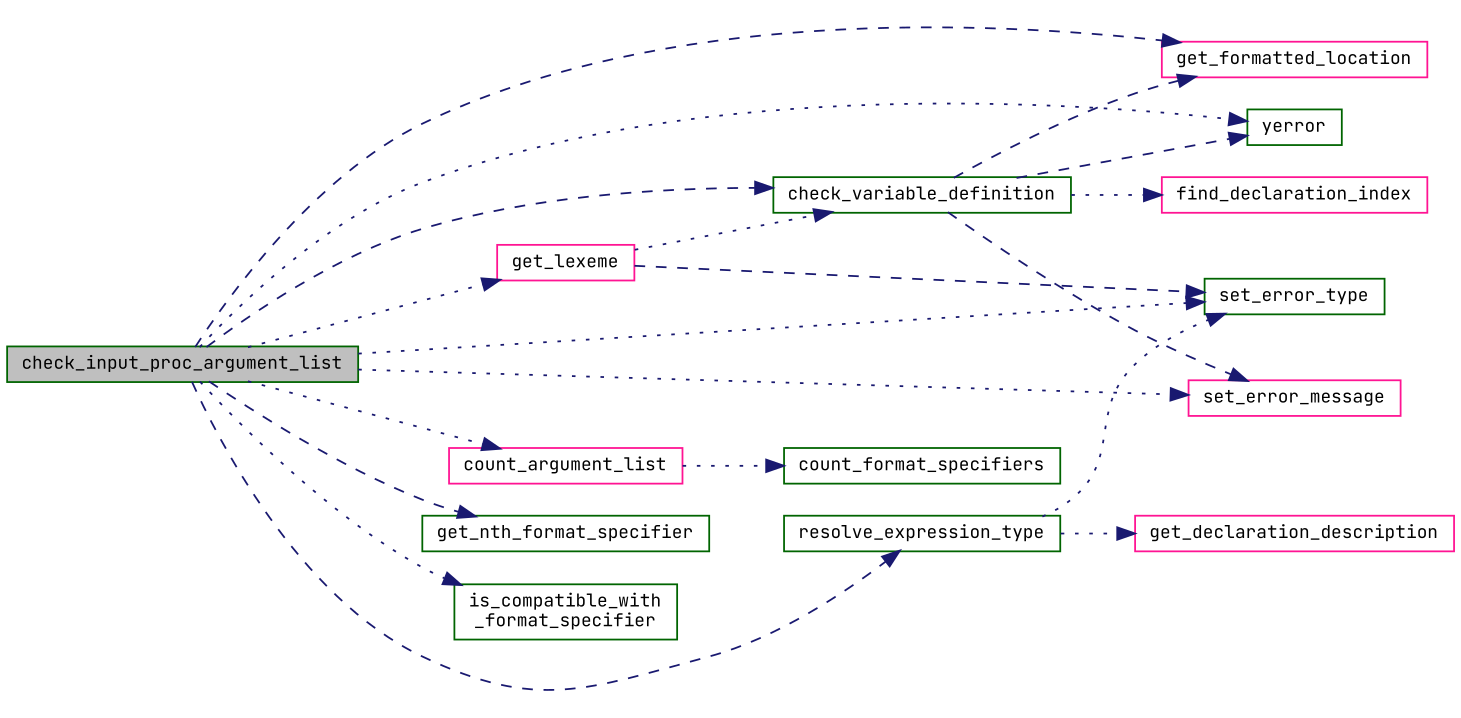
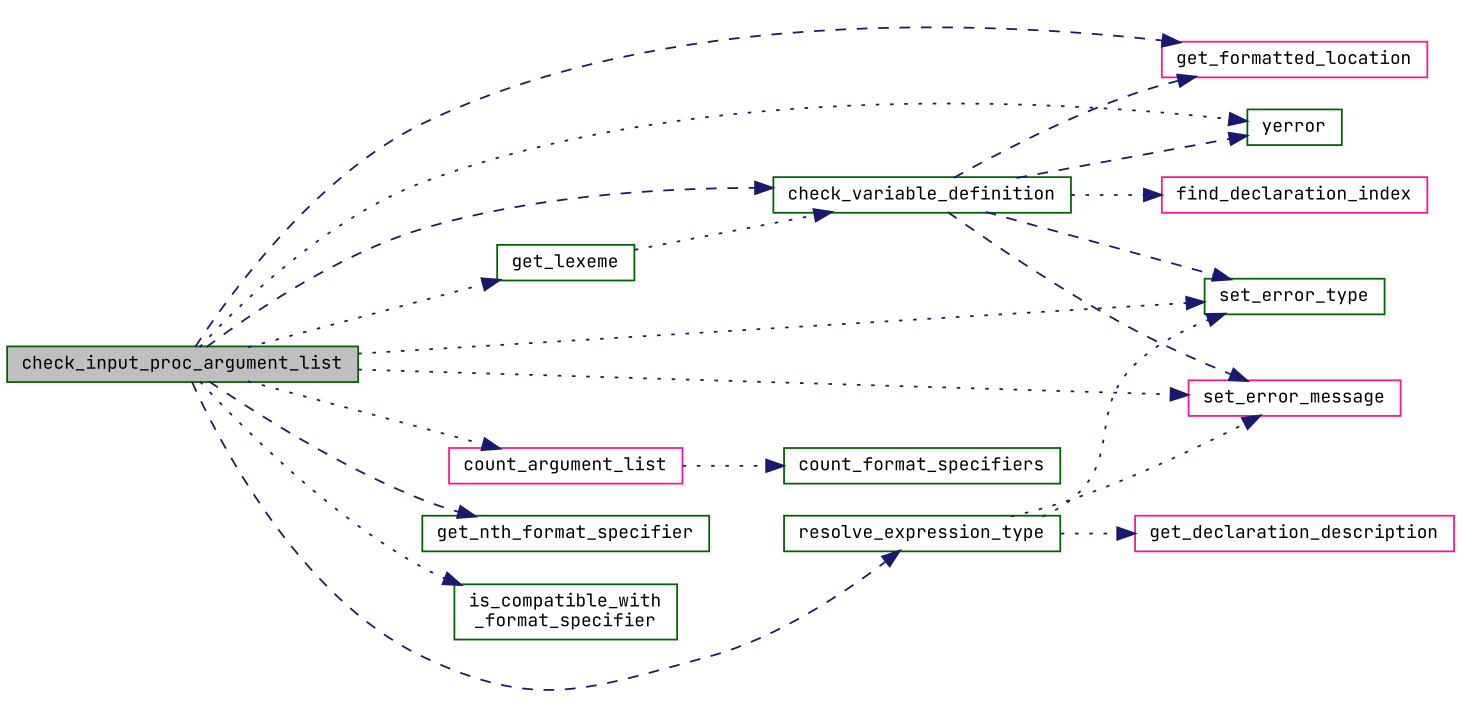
(566, 263) -> (566, 263)
(910, 279) -> (1099, 243)
none -> (1130, 477)
